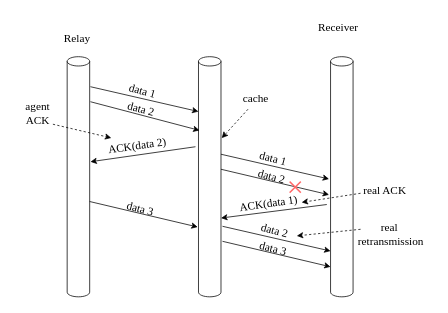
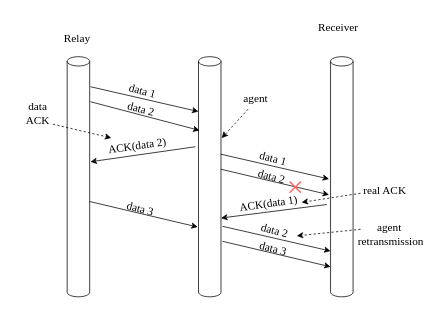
(256, 98) -> (256, 98)
(38, 113) -> (38, 113)
(391, 234) -> (391, 234)
